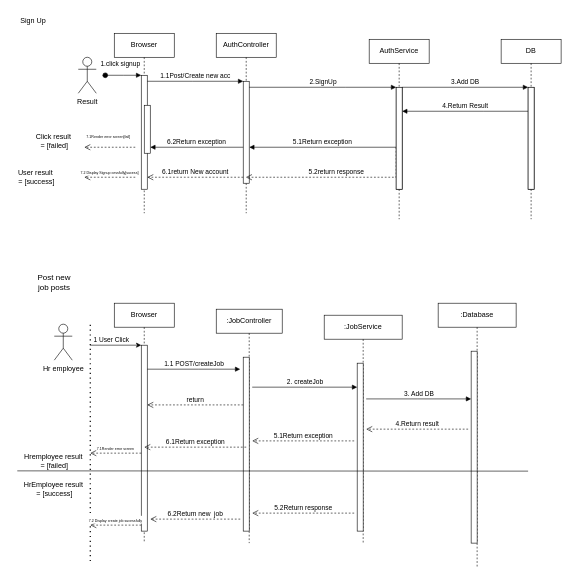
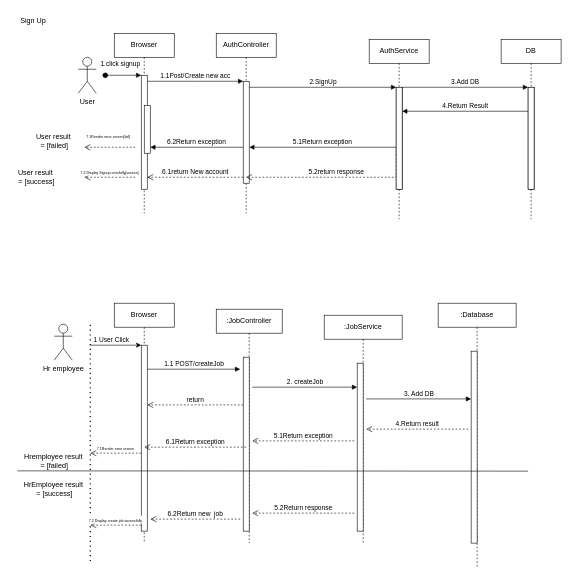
(88, 102) -> (88, 102)
(55, 141) -> (55, 141)
(54, 282) -> none
